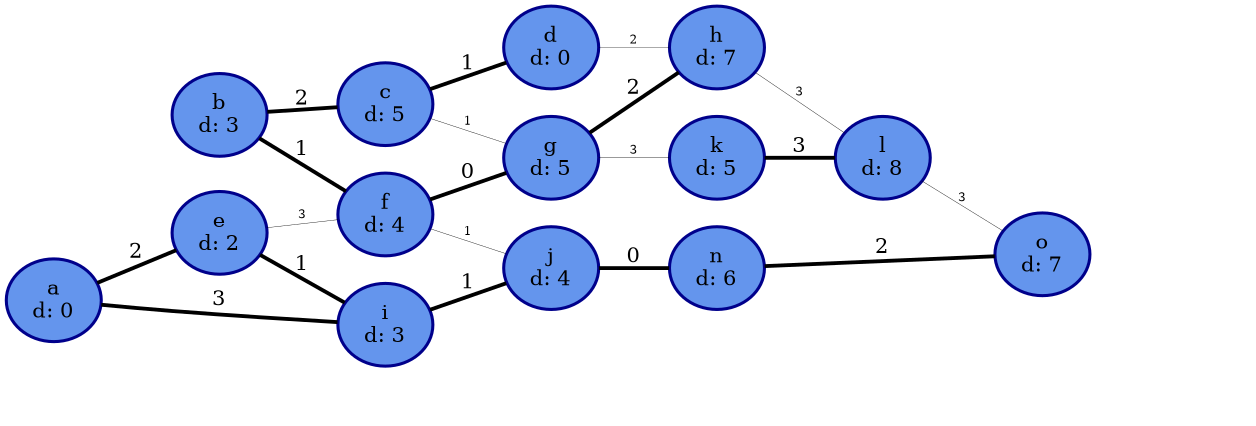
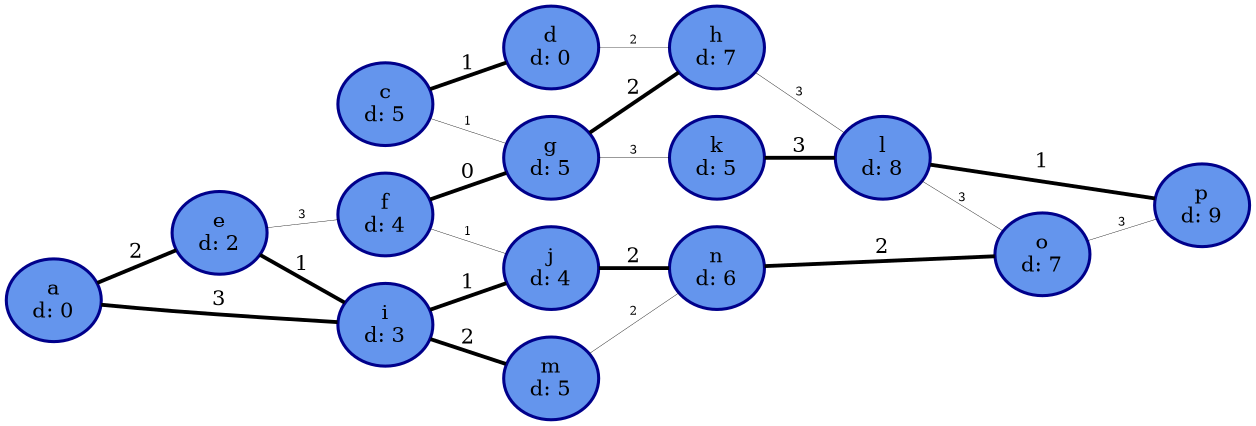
(220, 115) -> none
none -> (1202, 205)
(634, 257) -> (634, 257)
none -> (551, 378)
